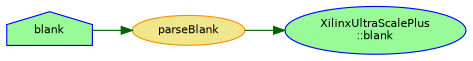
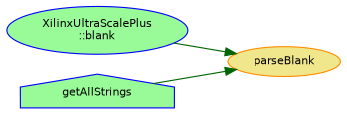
(50, 30) -> (97, 93)
(259, 30) -> (200, 47)
